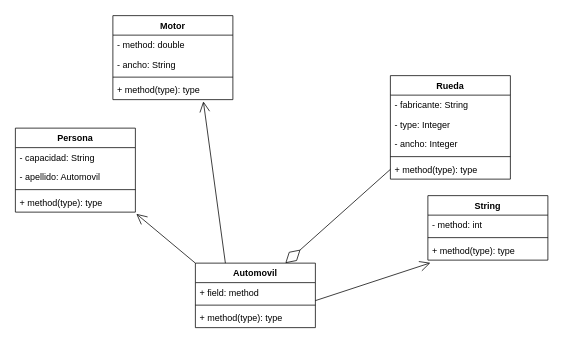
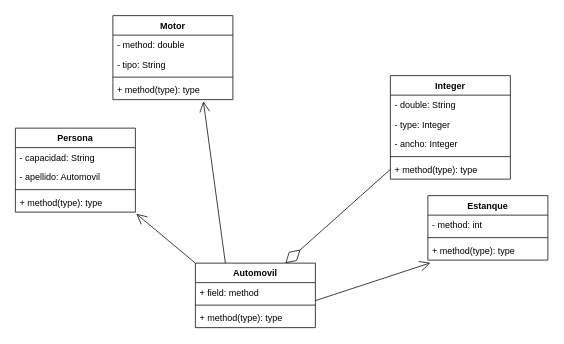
(150, 65) -> (146, 65)
(450, 86) -> (450, 86)
(439, 105) -> (429, 105)
(488, 206) -> (488, 206)
